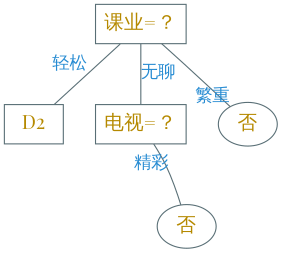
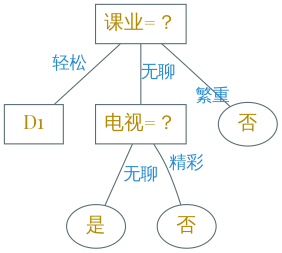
(34, 124) -> (34, 124)
none -> (96, 226)
